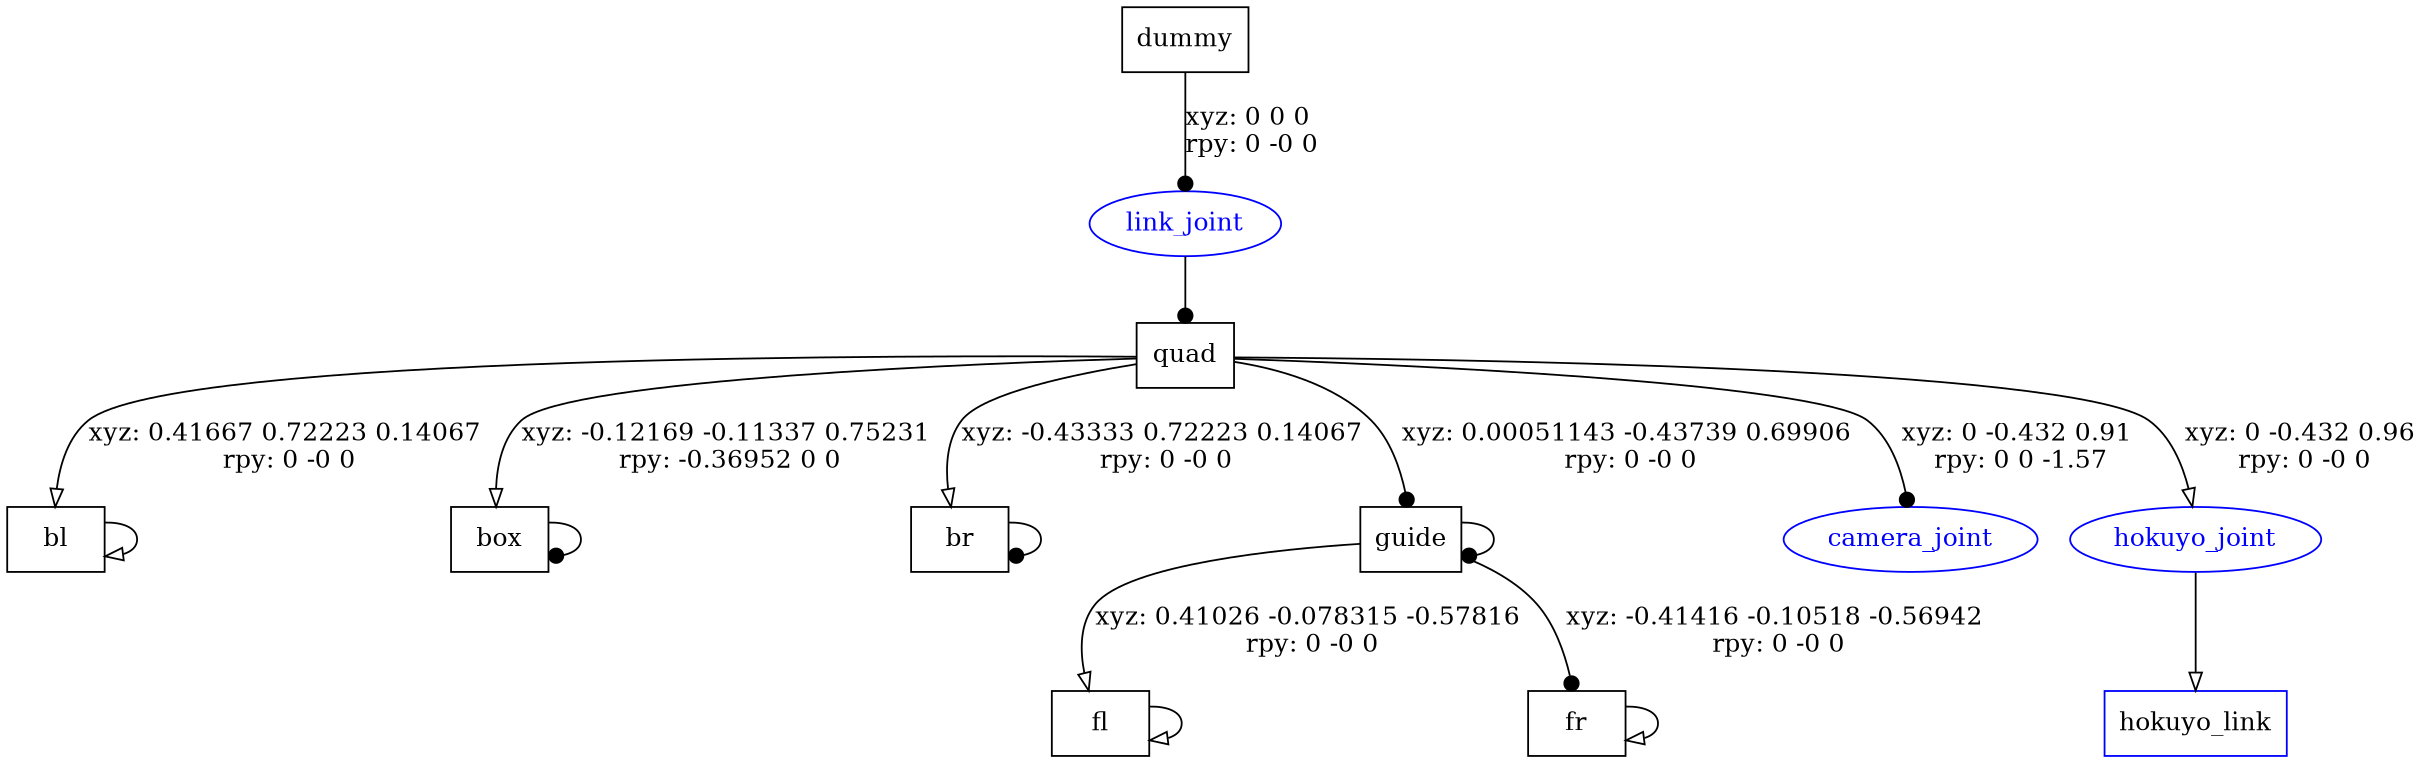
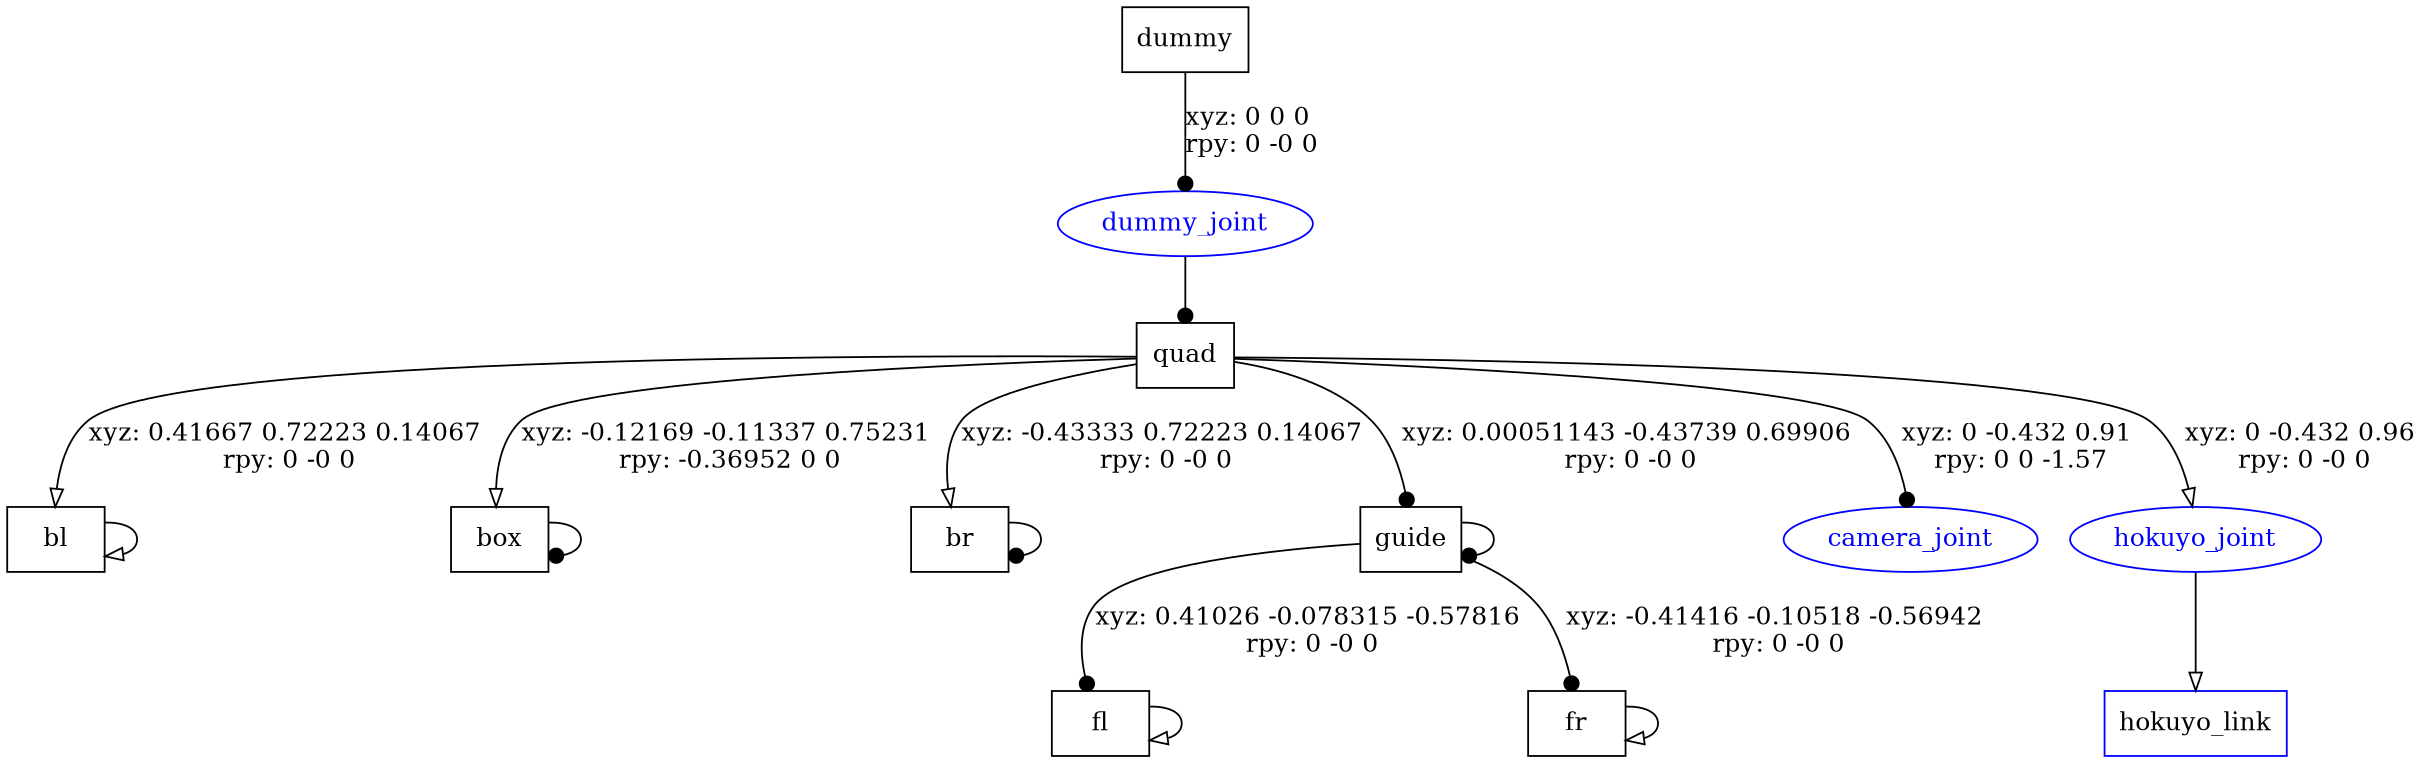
(1185, 224) -> (1185, 224)
(1188, 566) -> (1186, 566)
